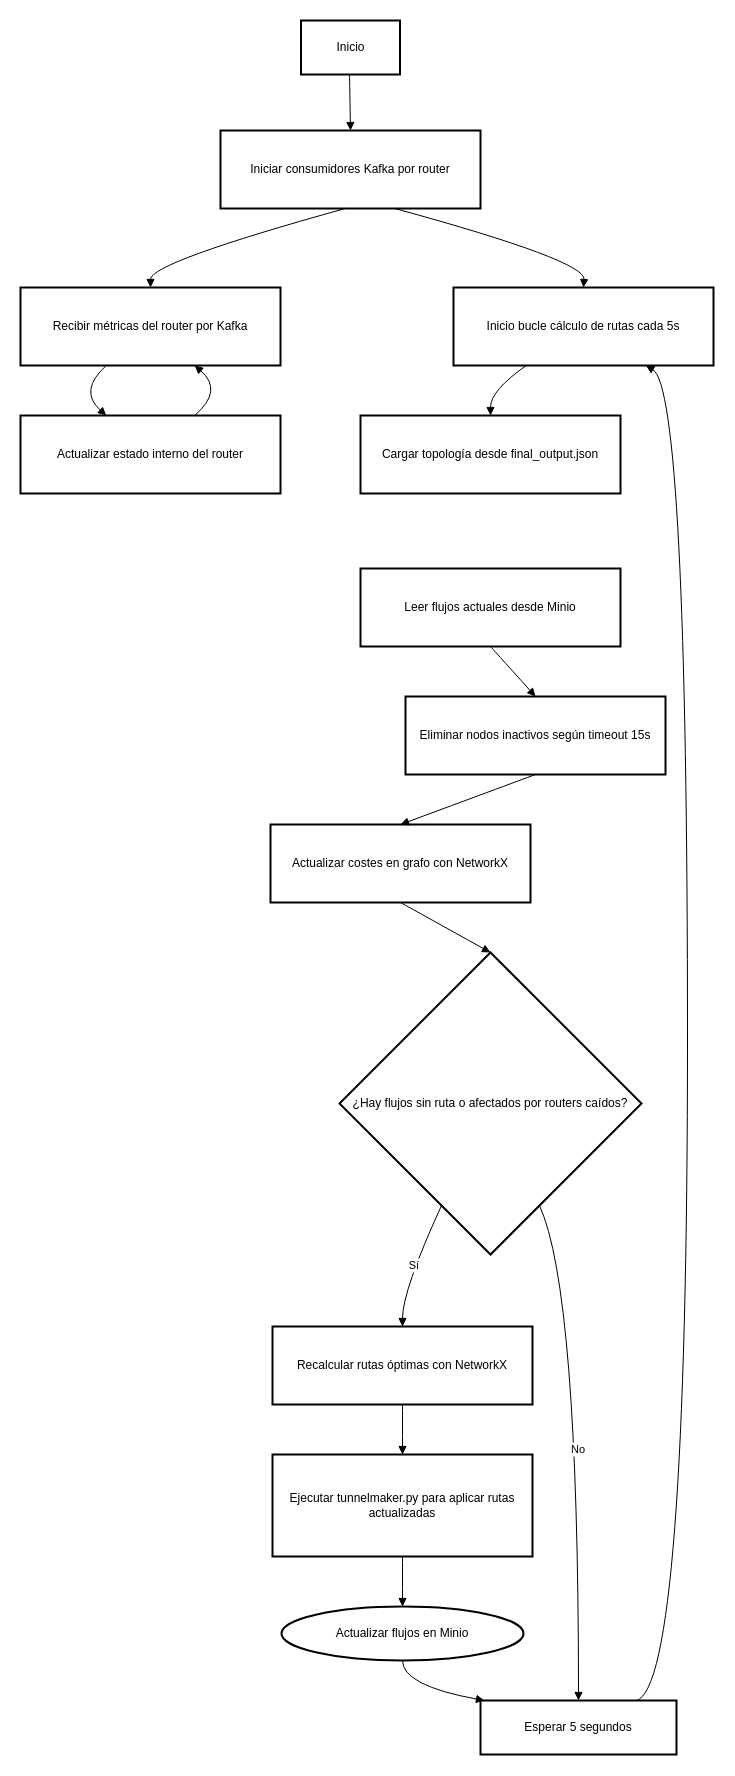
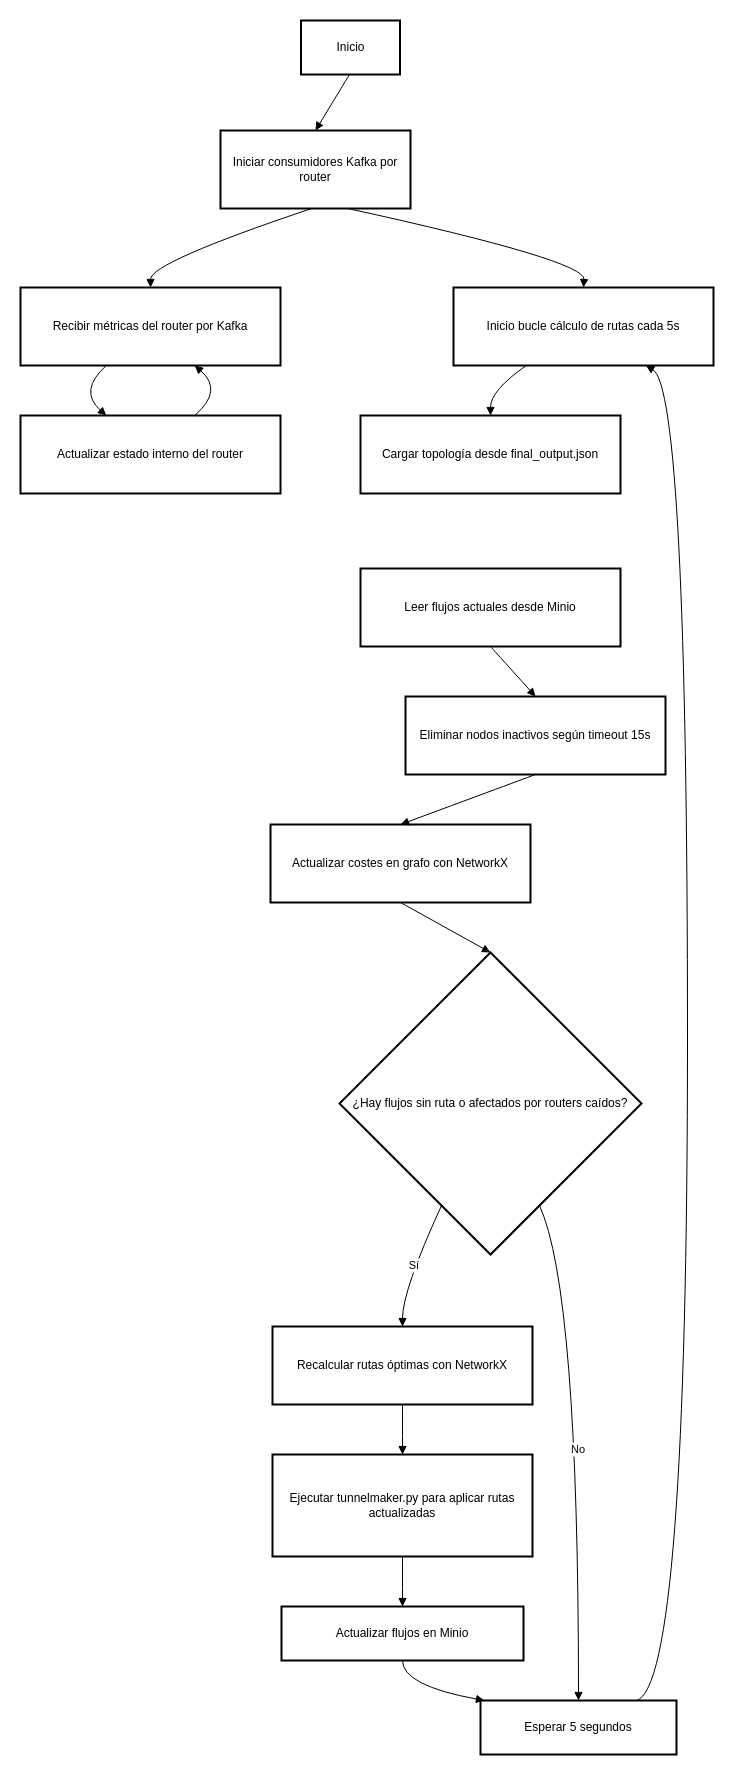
(351, 170) -> (316, 170)
(403, 1634) -> (403, 1634)
